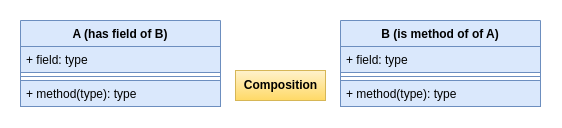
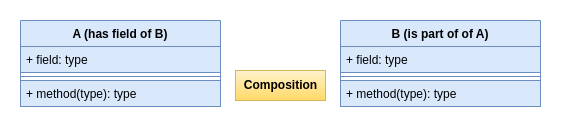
(440, 34) -> (440, 34)
